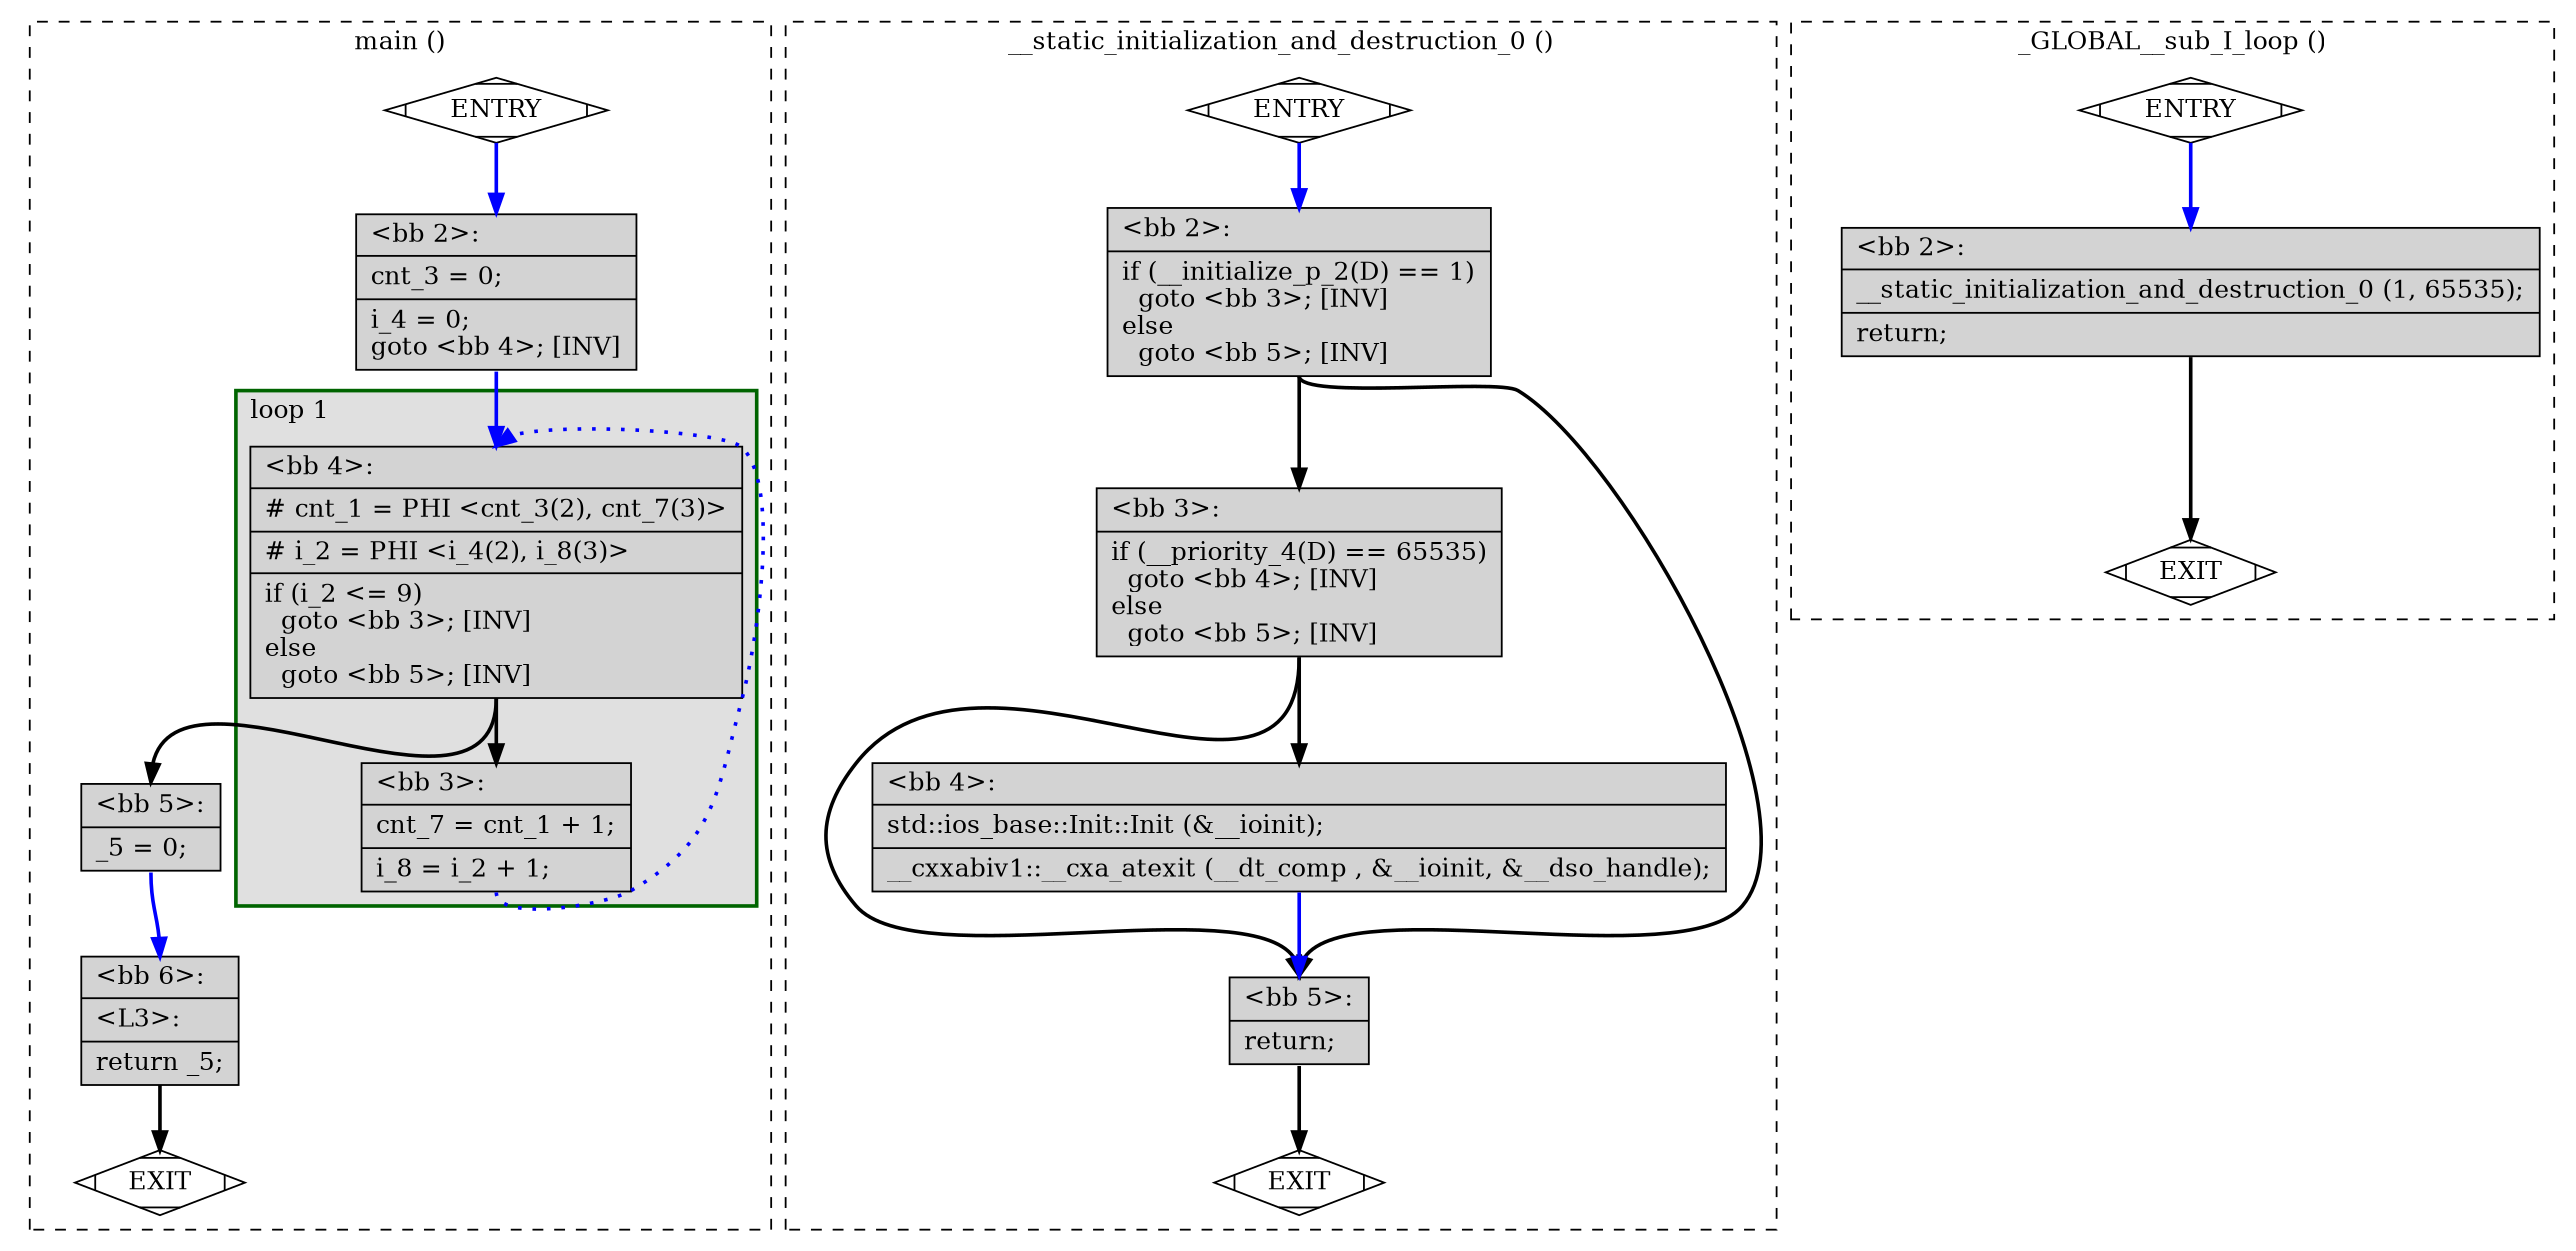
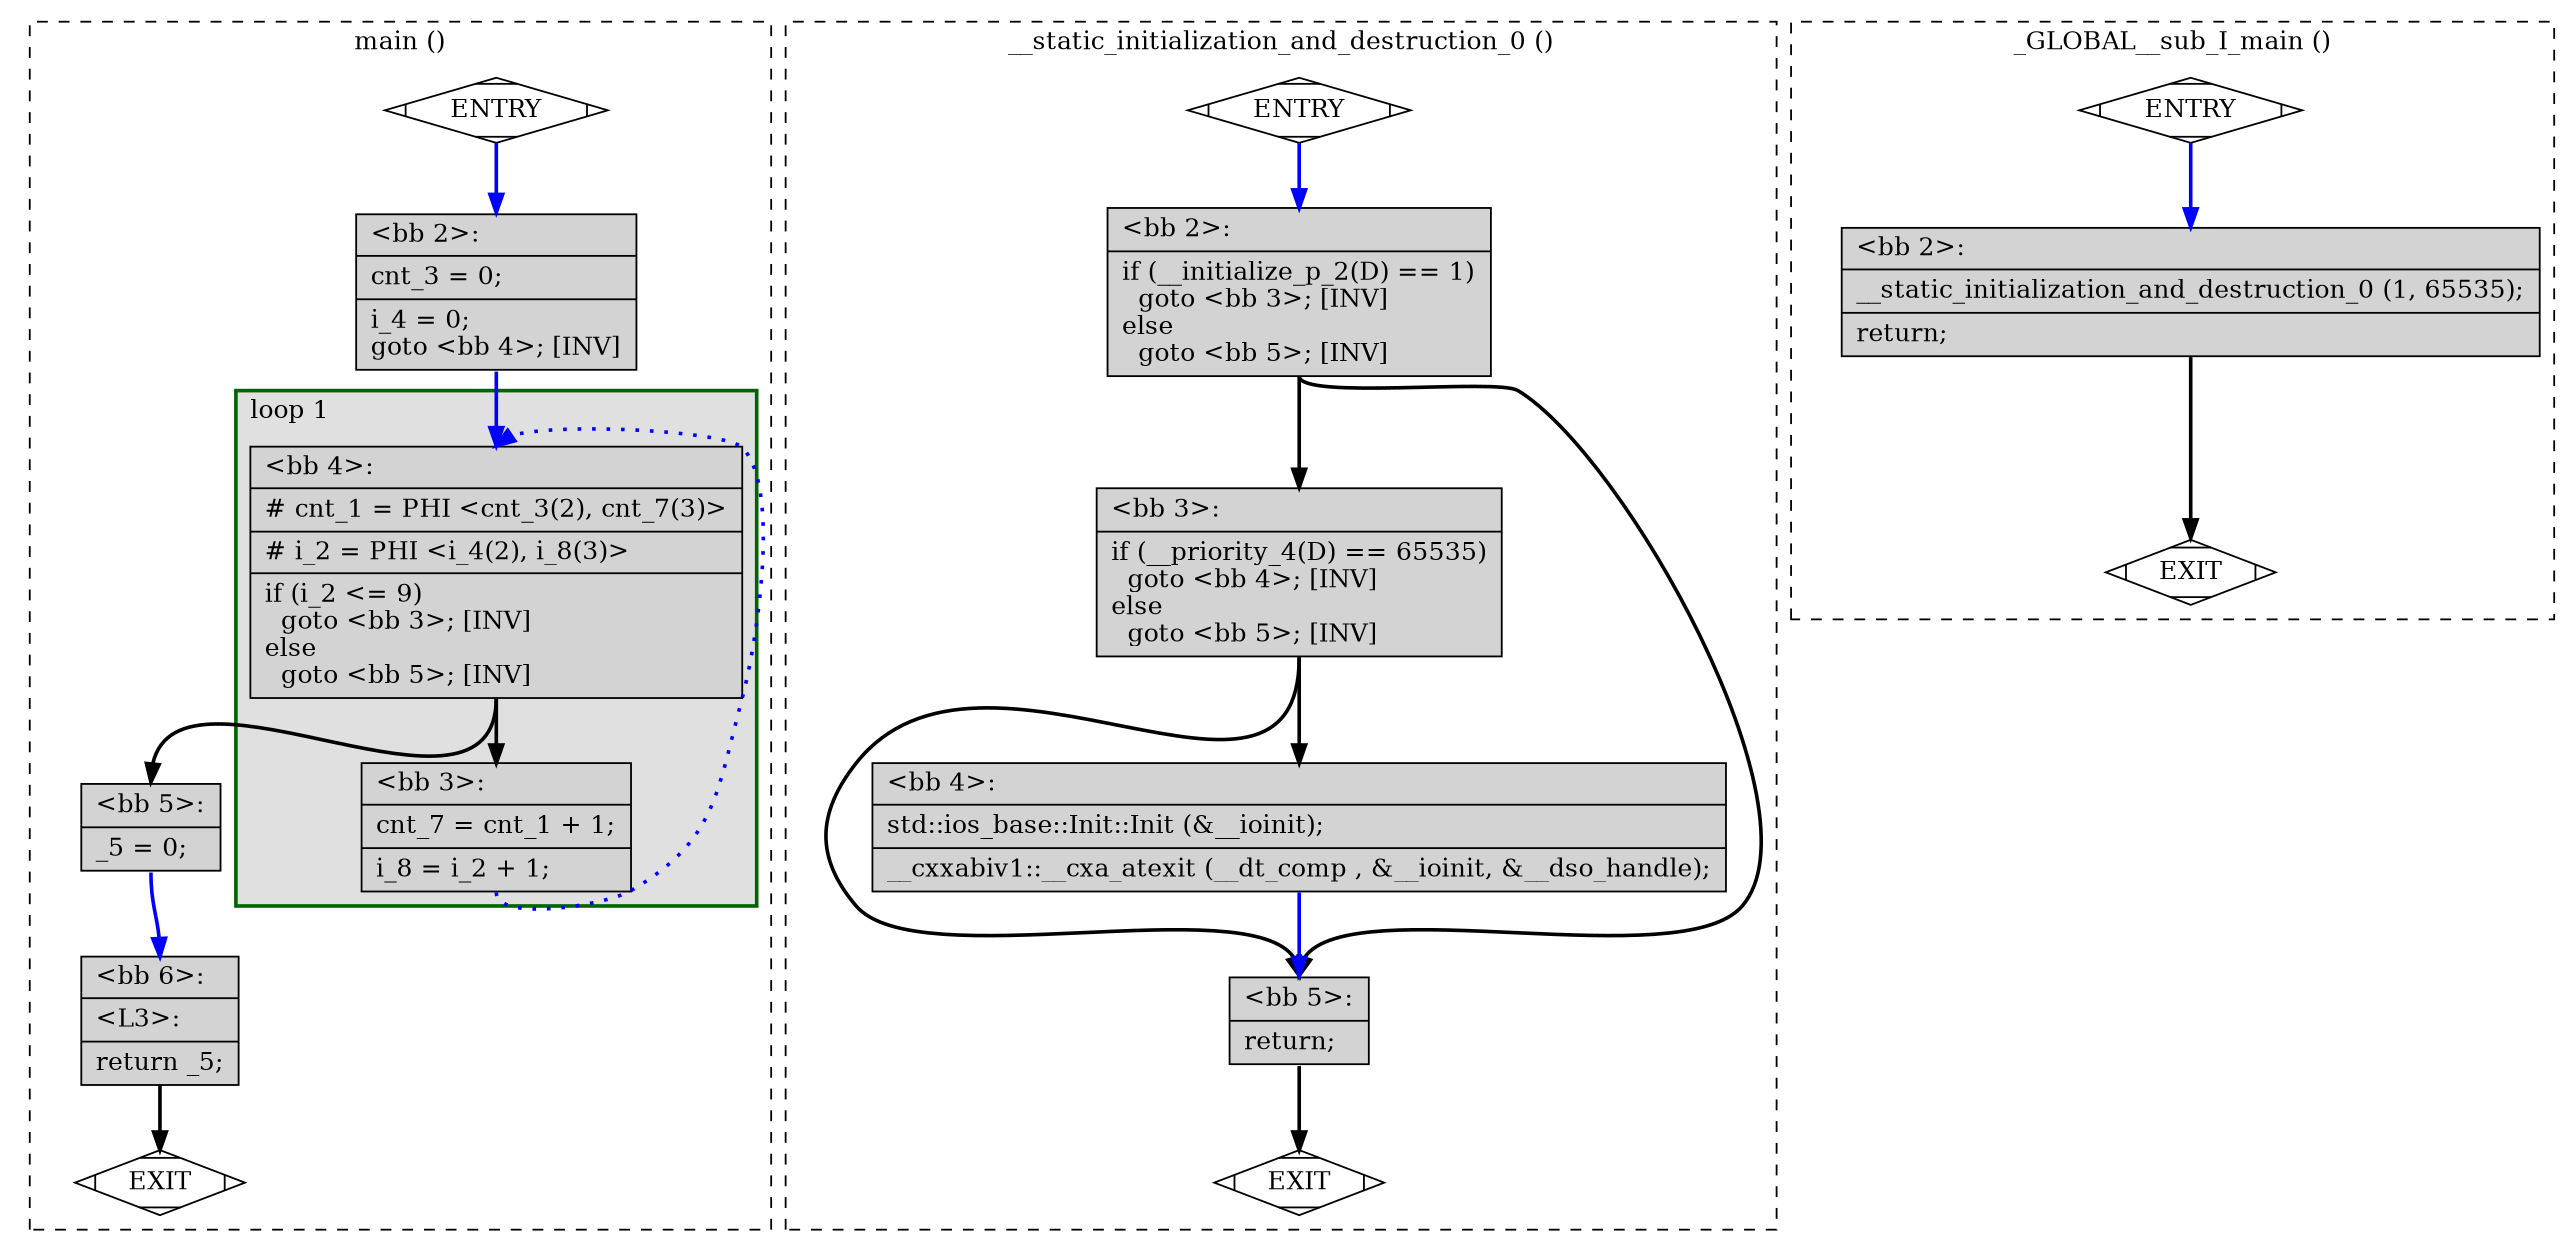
(2173, 42) -> (2173, 42)
